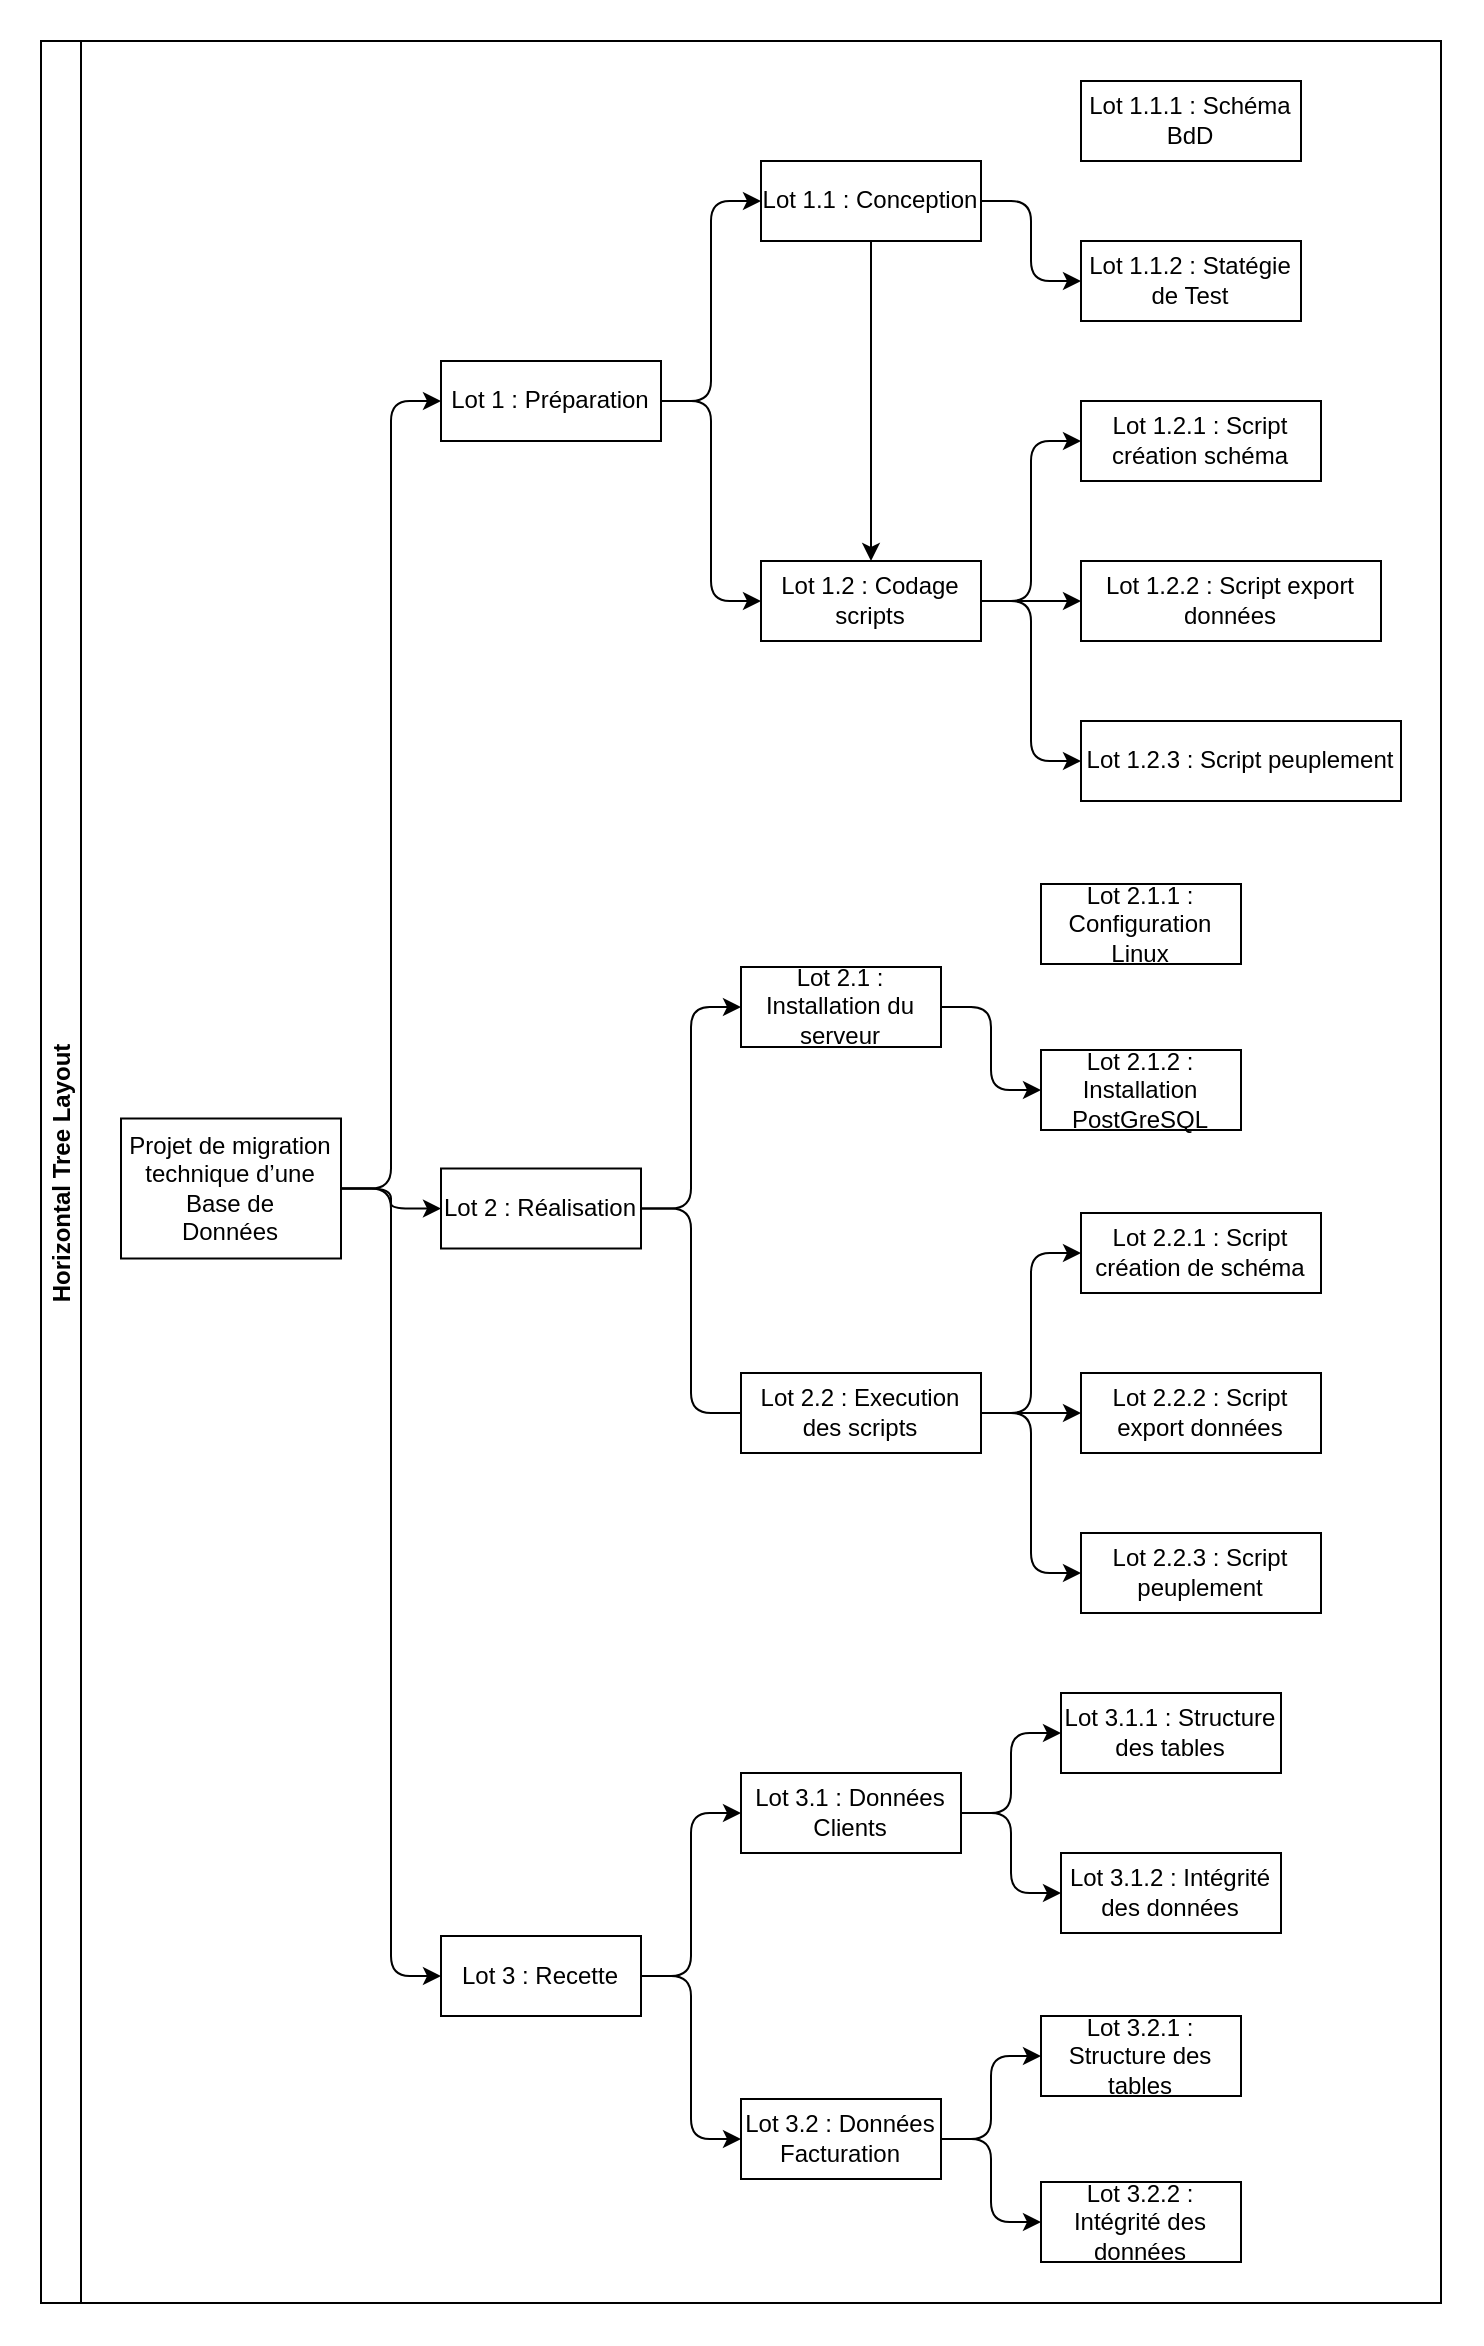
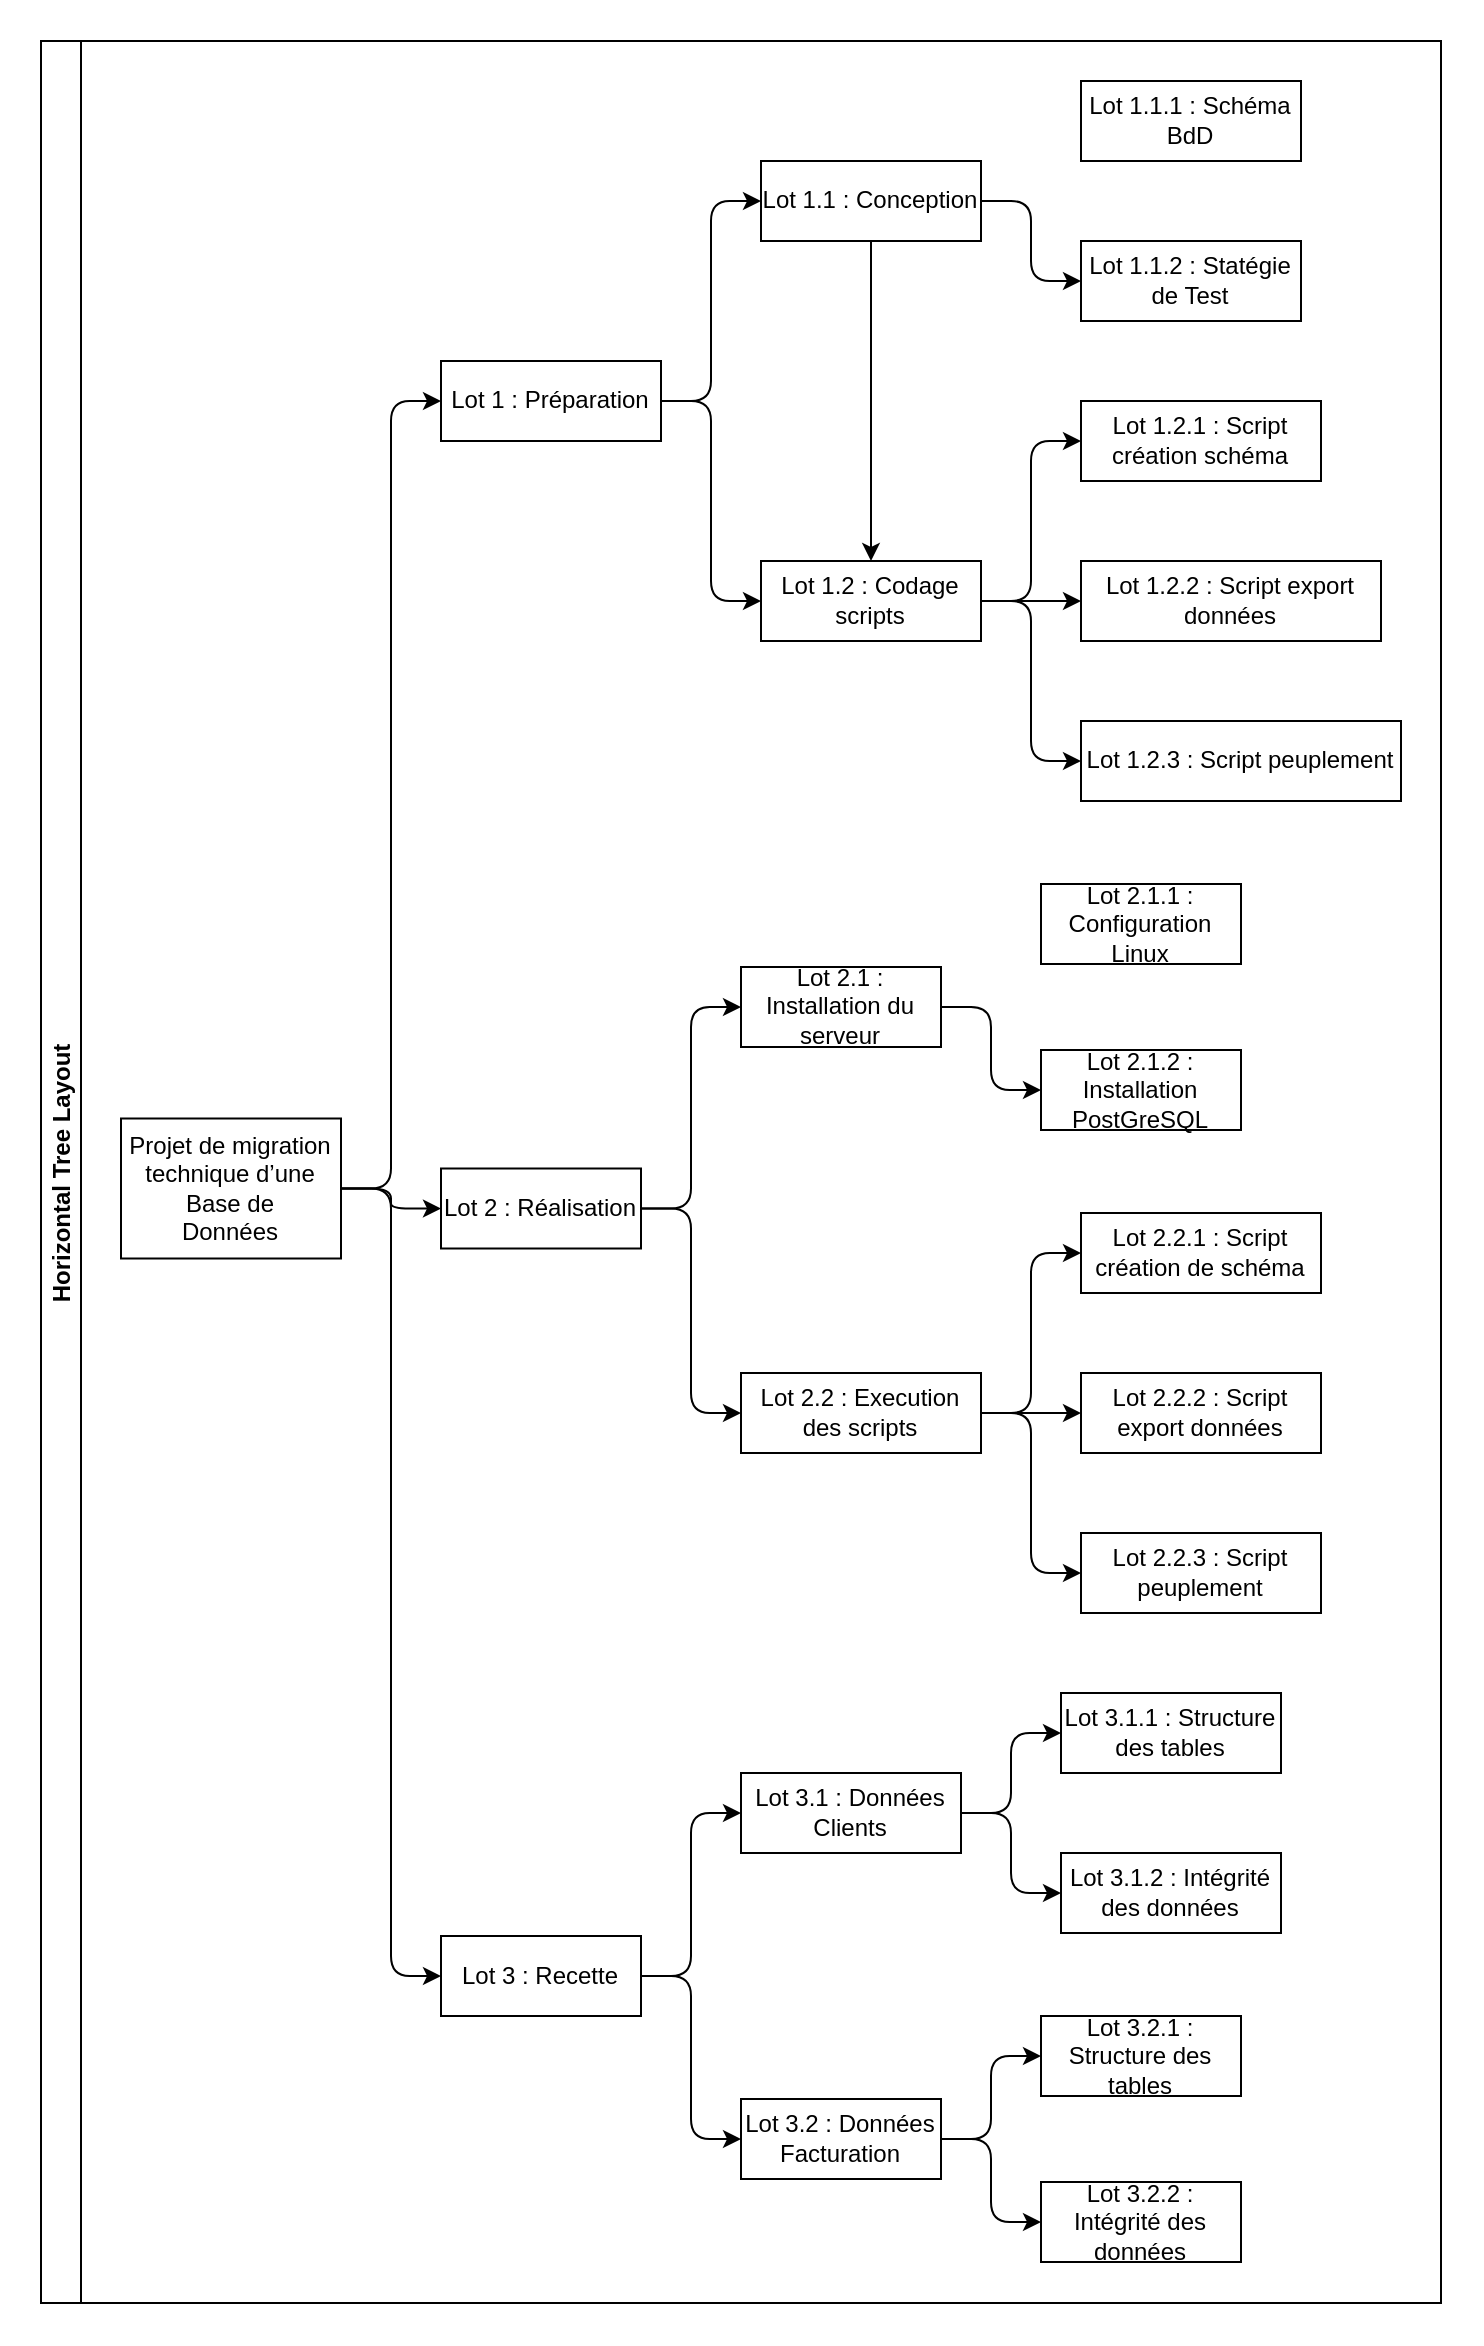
(731, 1413) -> (726, 1413)
